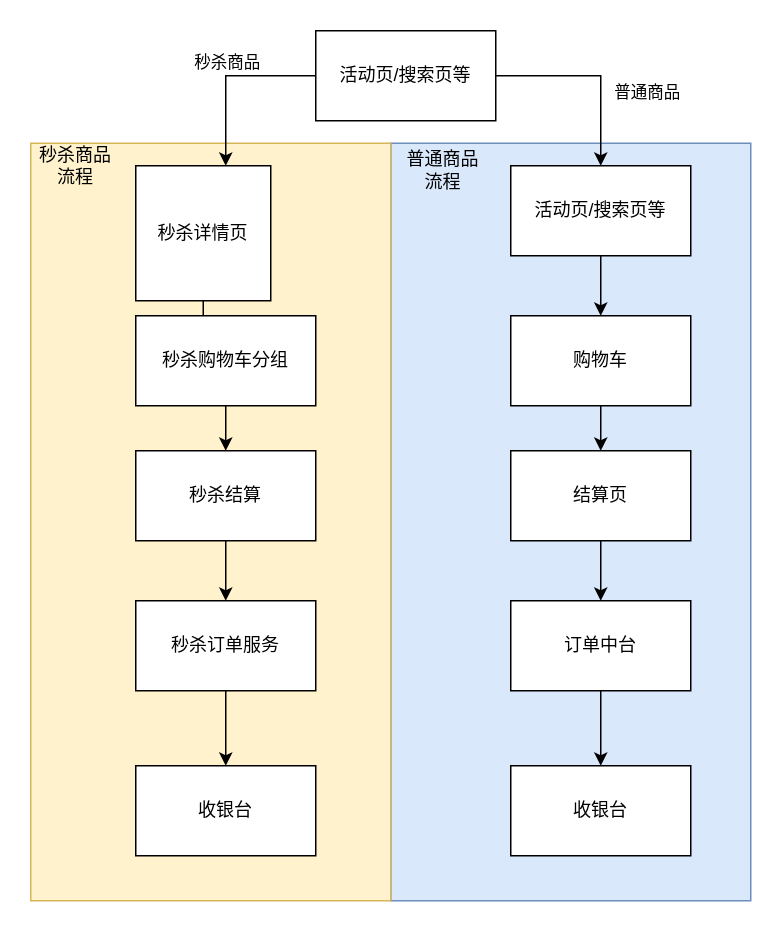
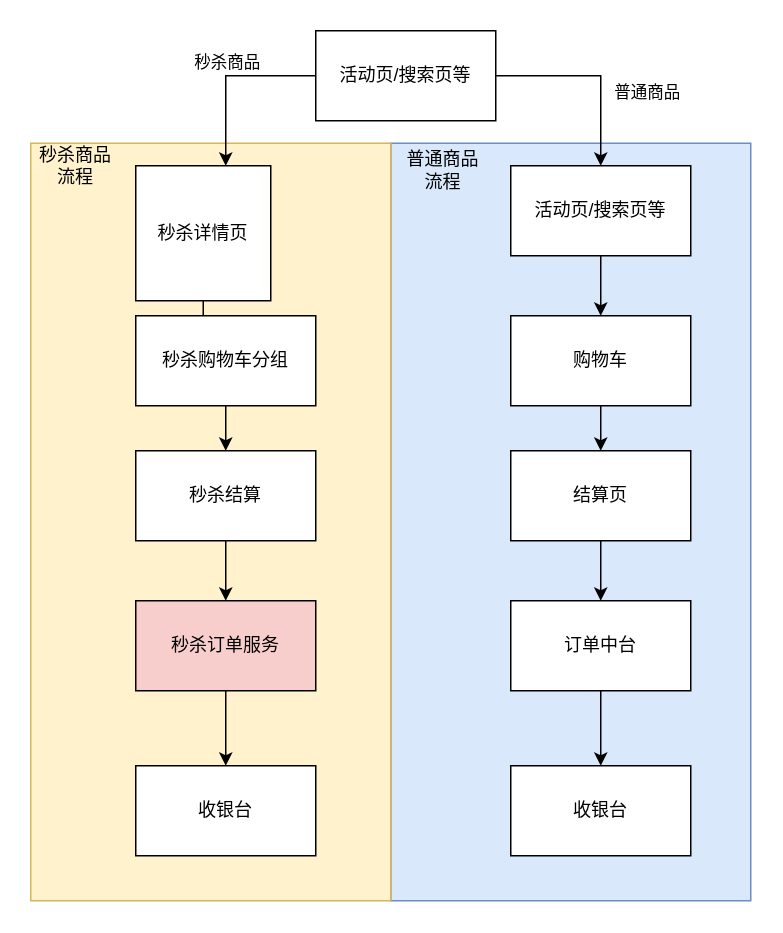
(226, 646) -> (226, 646)
